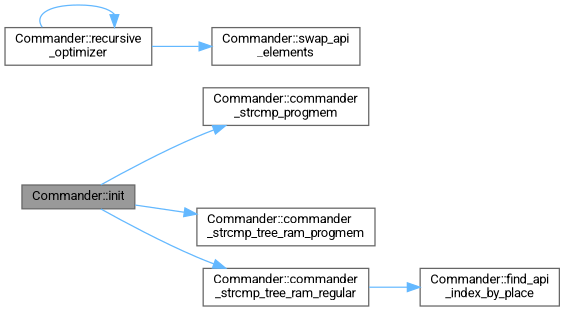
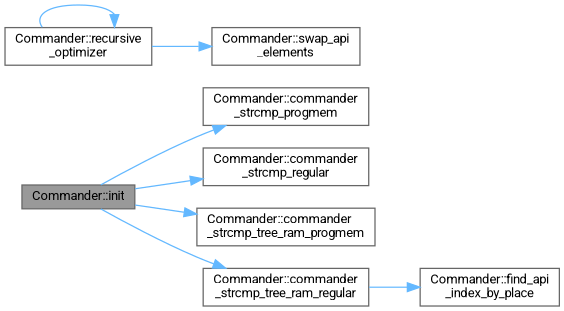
none -> (286, 167)
